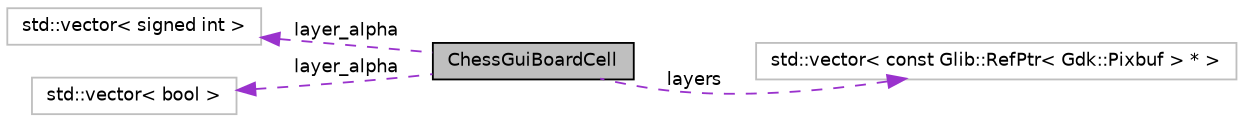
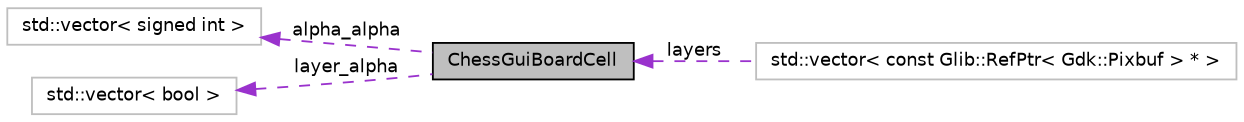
(347, 31) -> (347, 31)
(744, 94) -> (704, 61)
